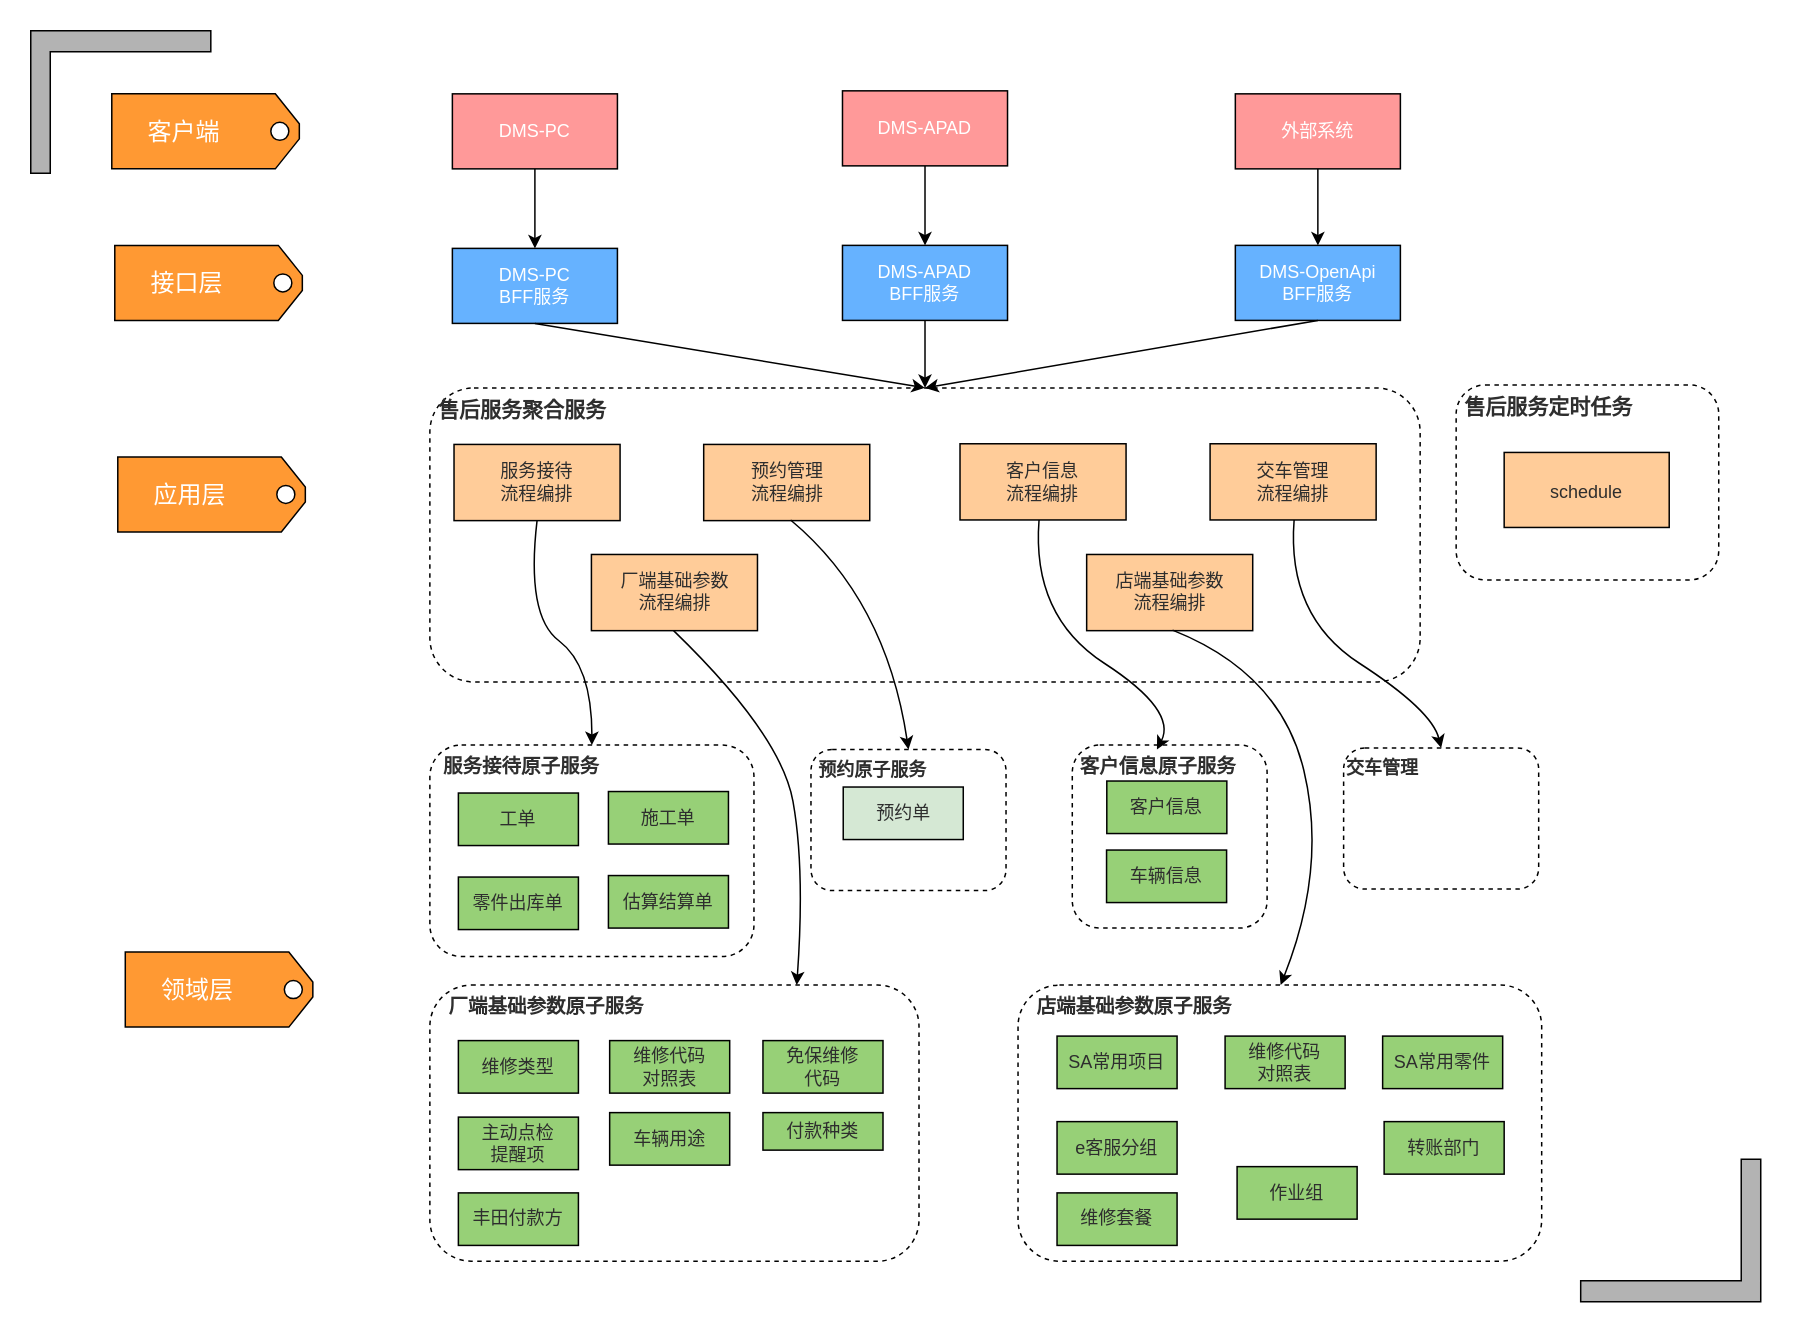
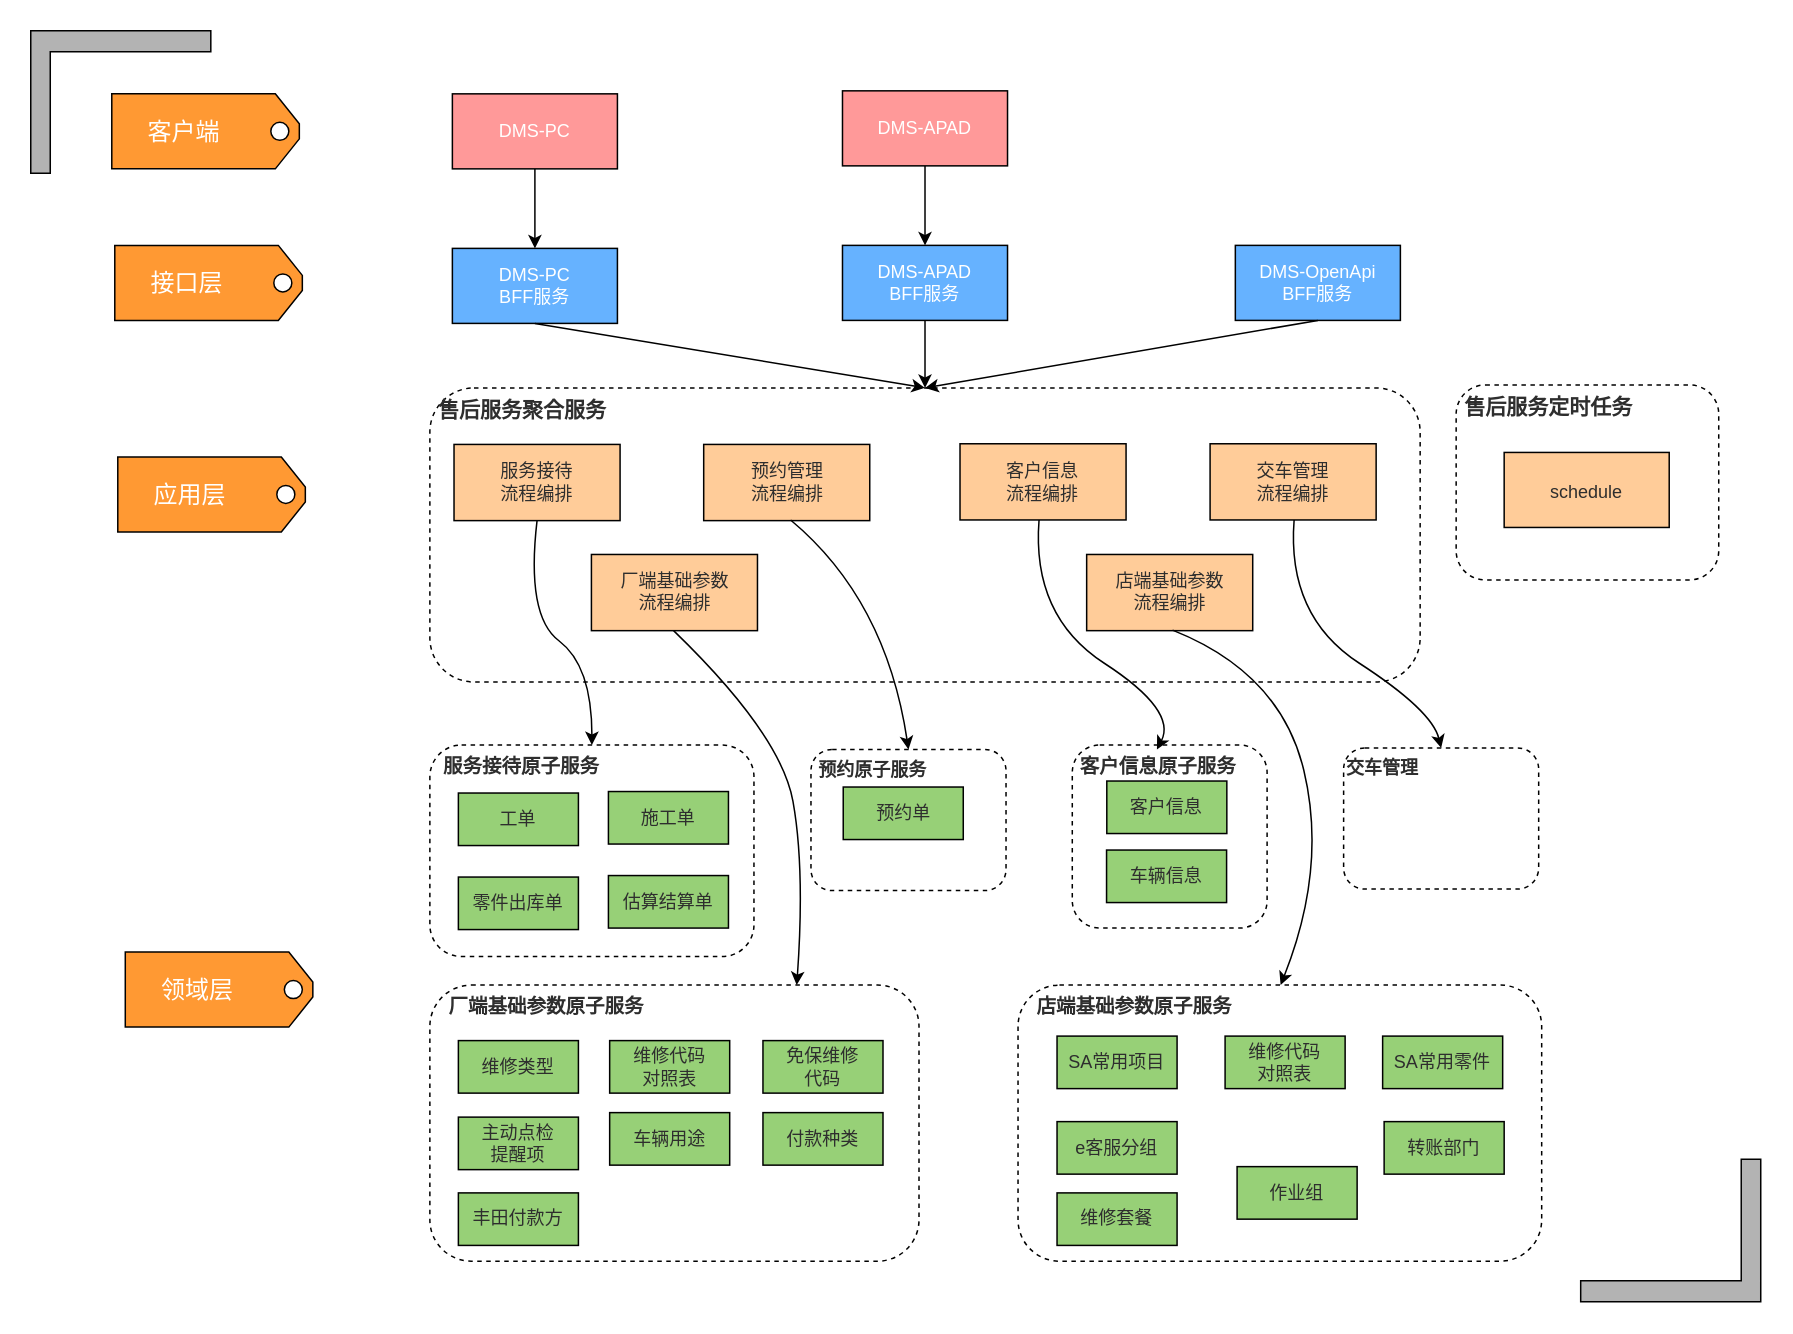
(1317, 131) -> none
(1317, 202) -> none
(903, 813) -> (903, 813)
(823, 1131) -> (823, 1139)
